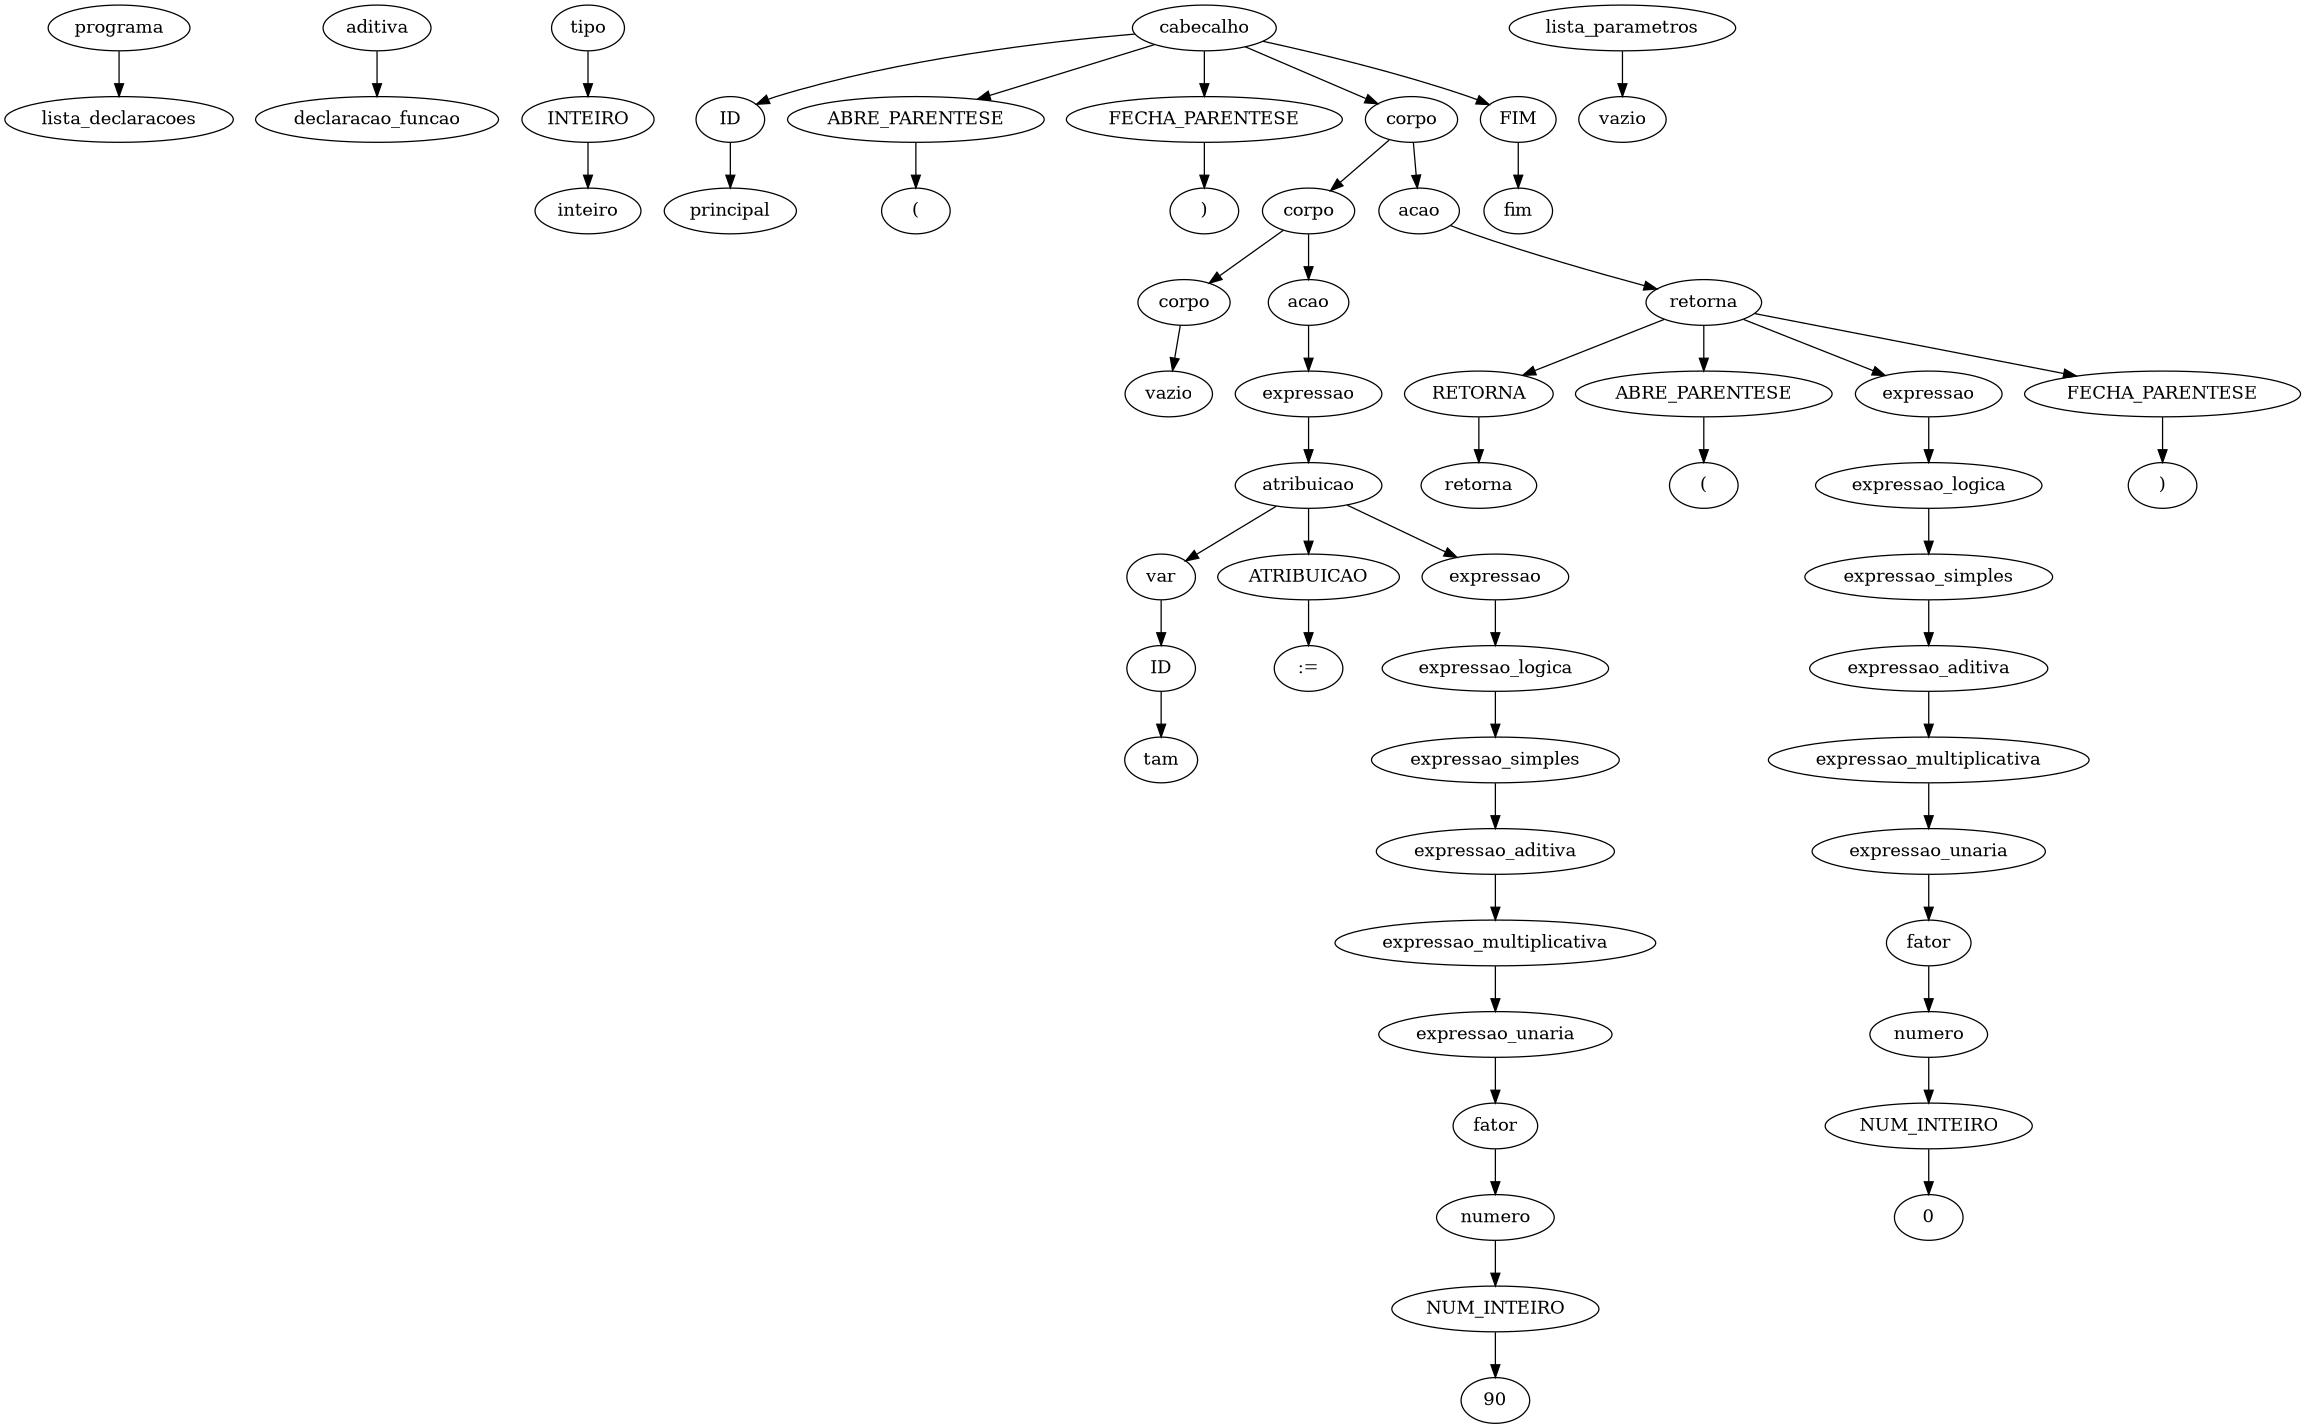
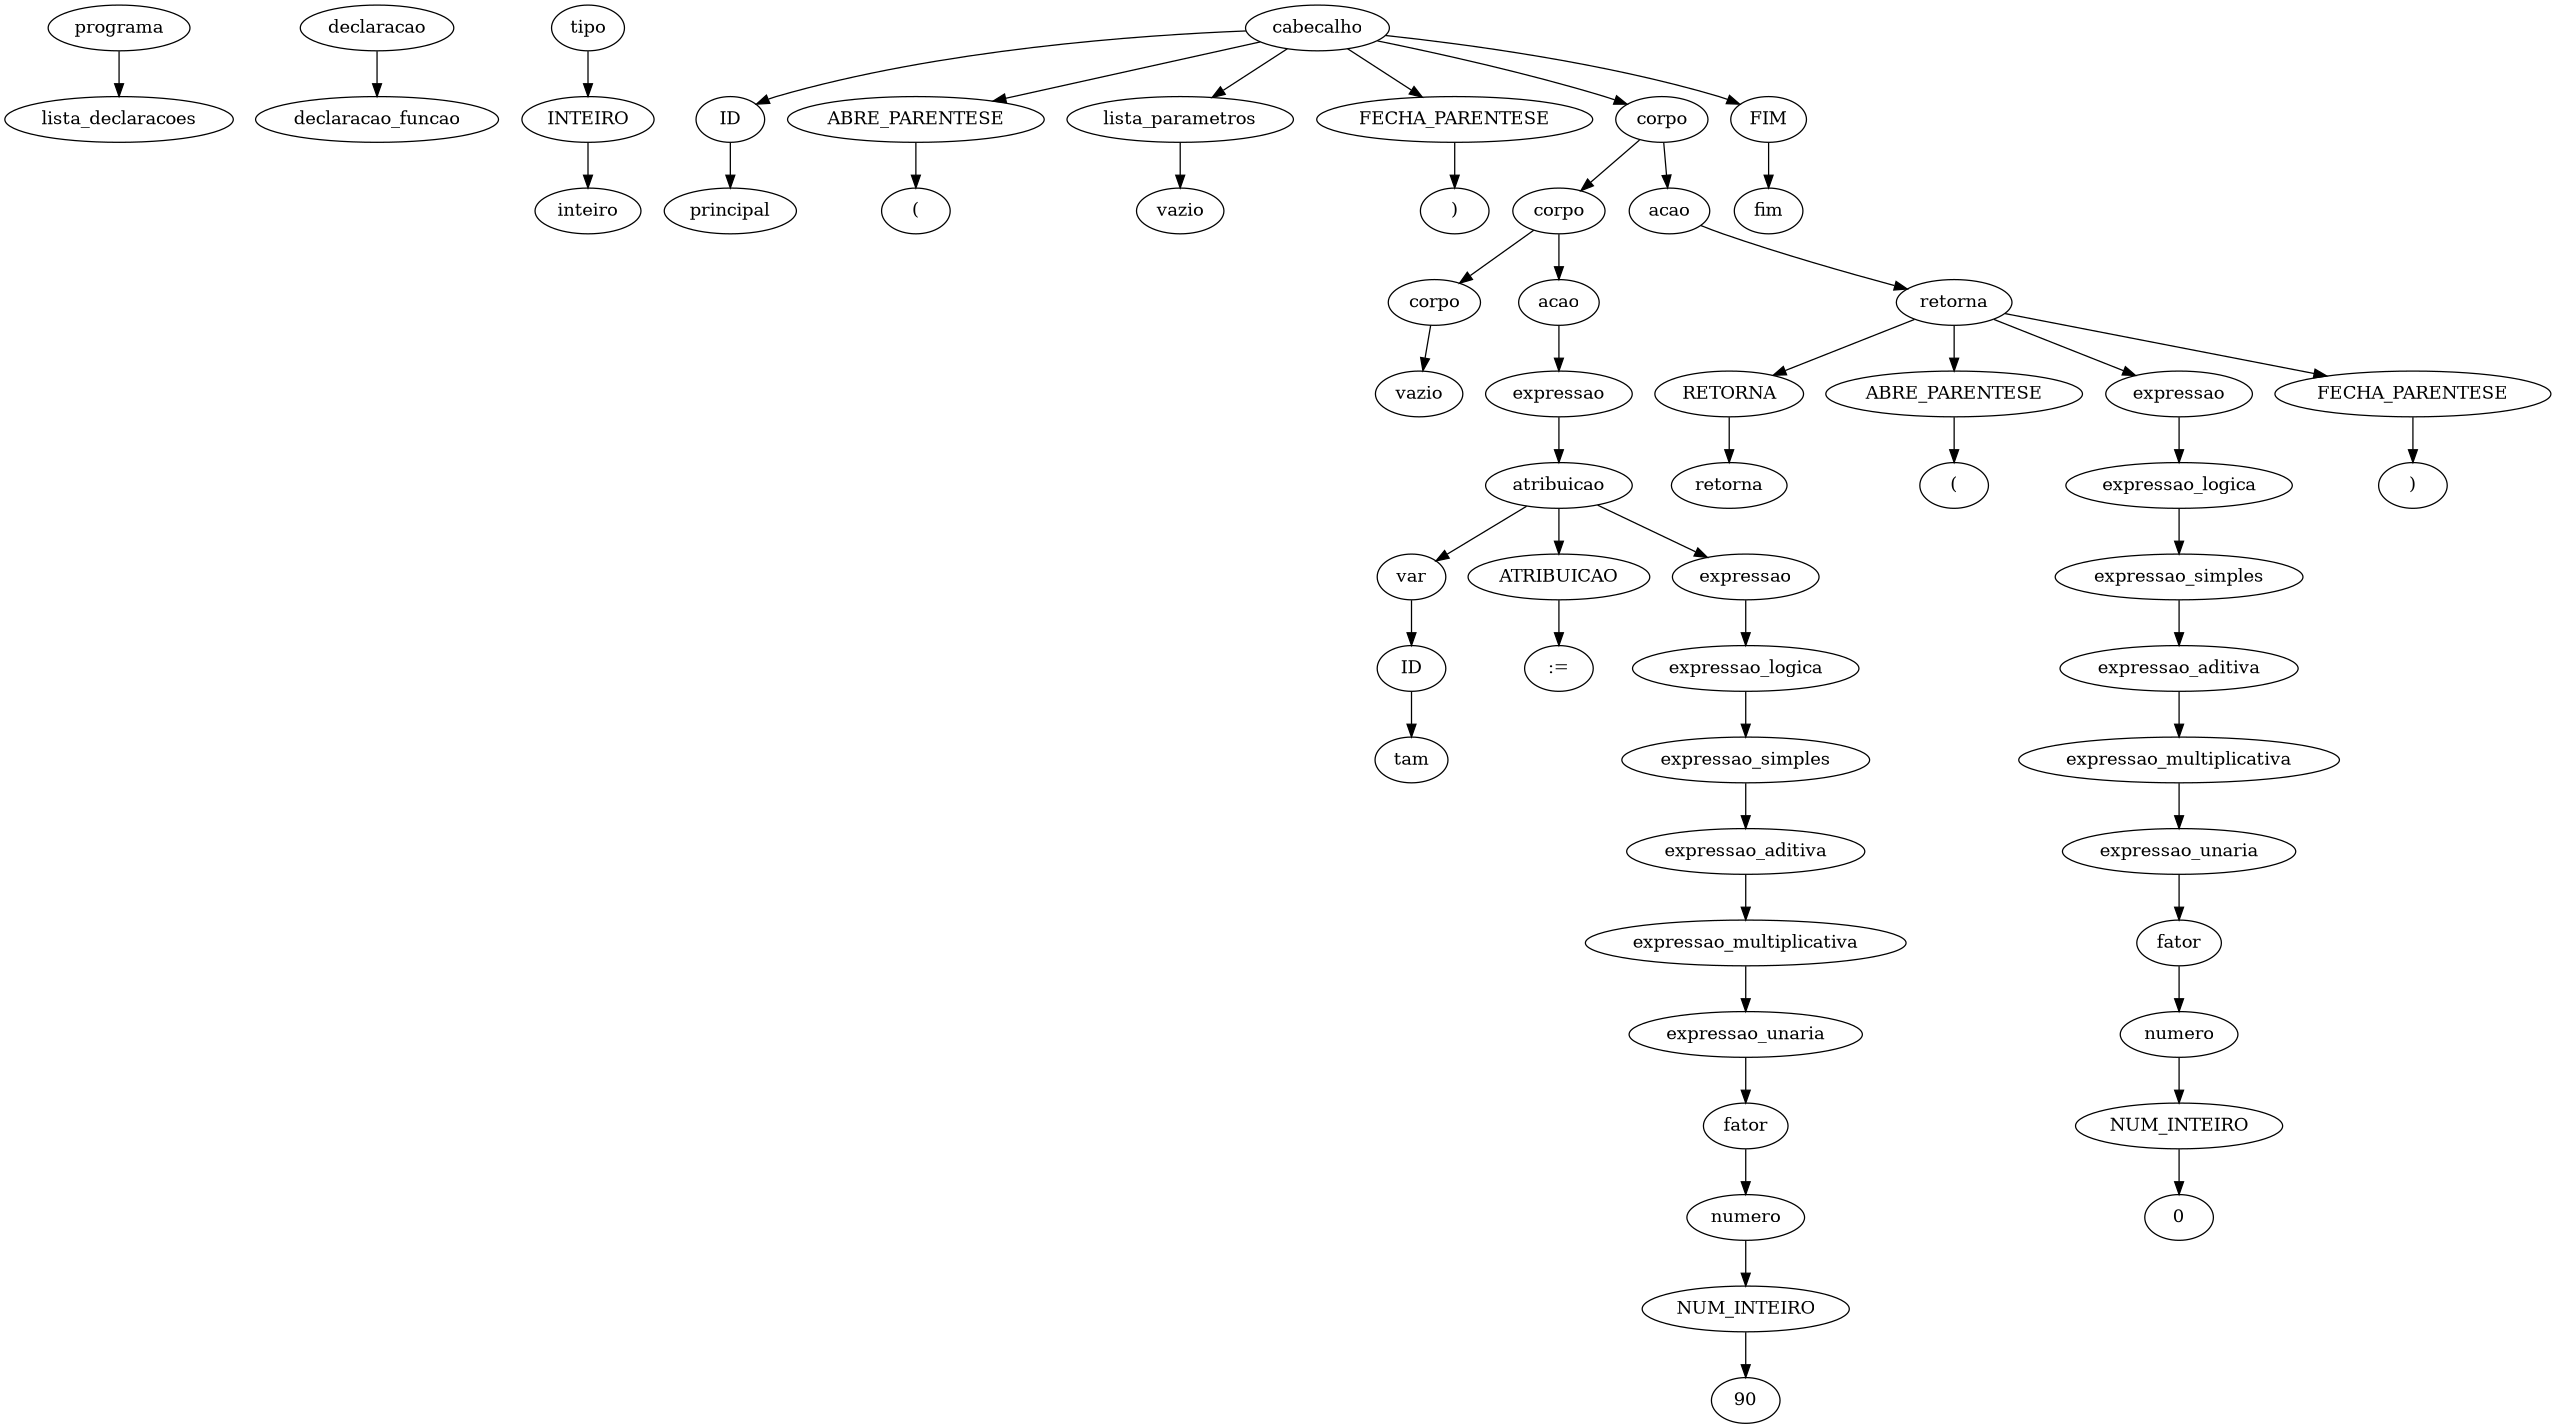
(377, 28) -> (377, 28)
none -> (1255, 69)
